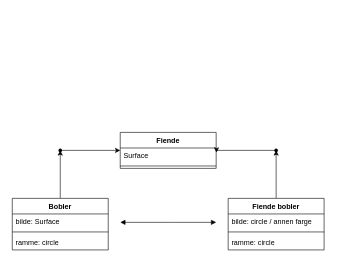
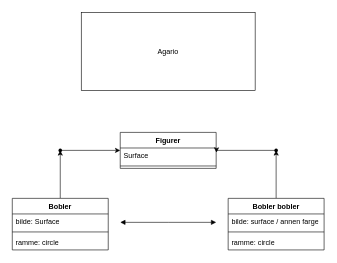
none -> (168, 51)
(168, 141) -> (168, 141)
(276, 207) -> (276, 207)
(277, 227) -> (277, 227)
